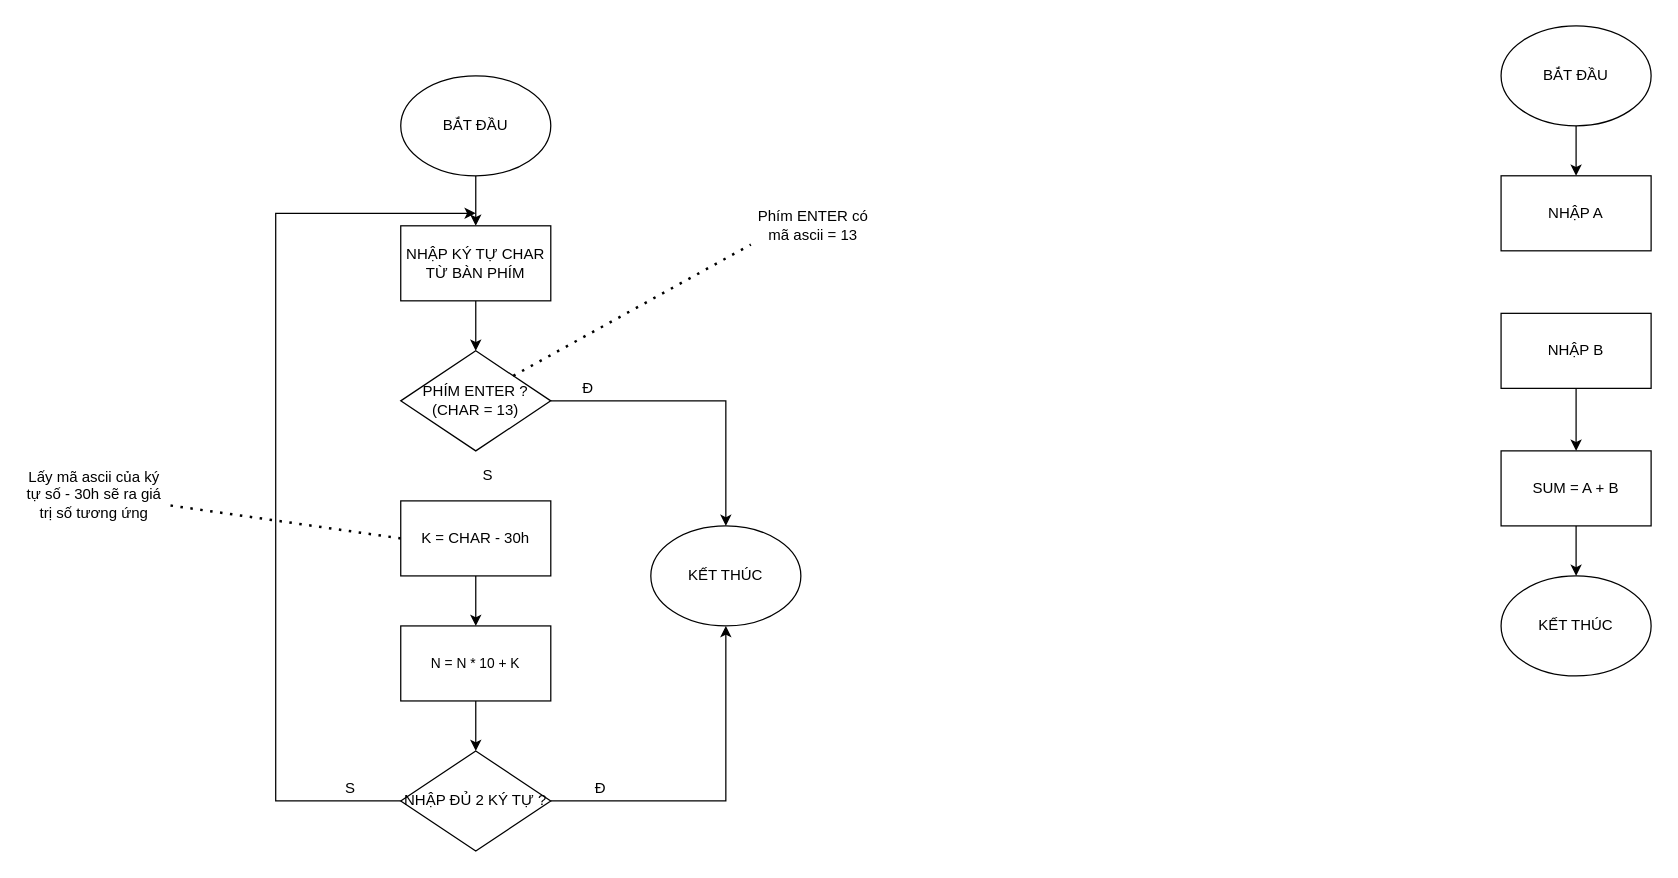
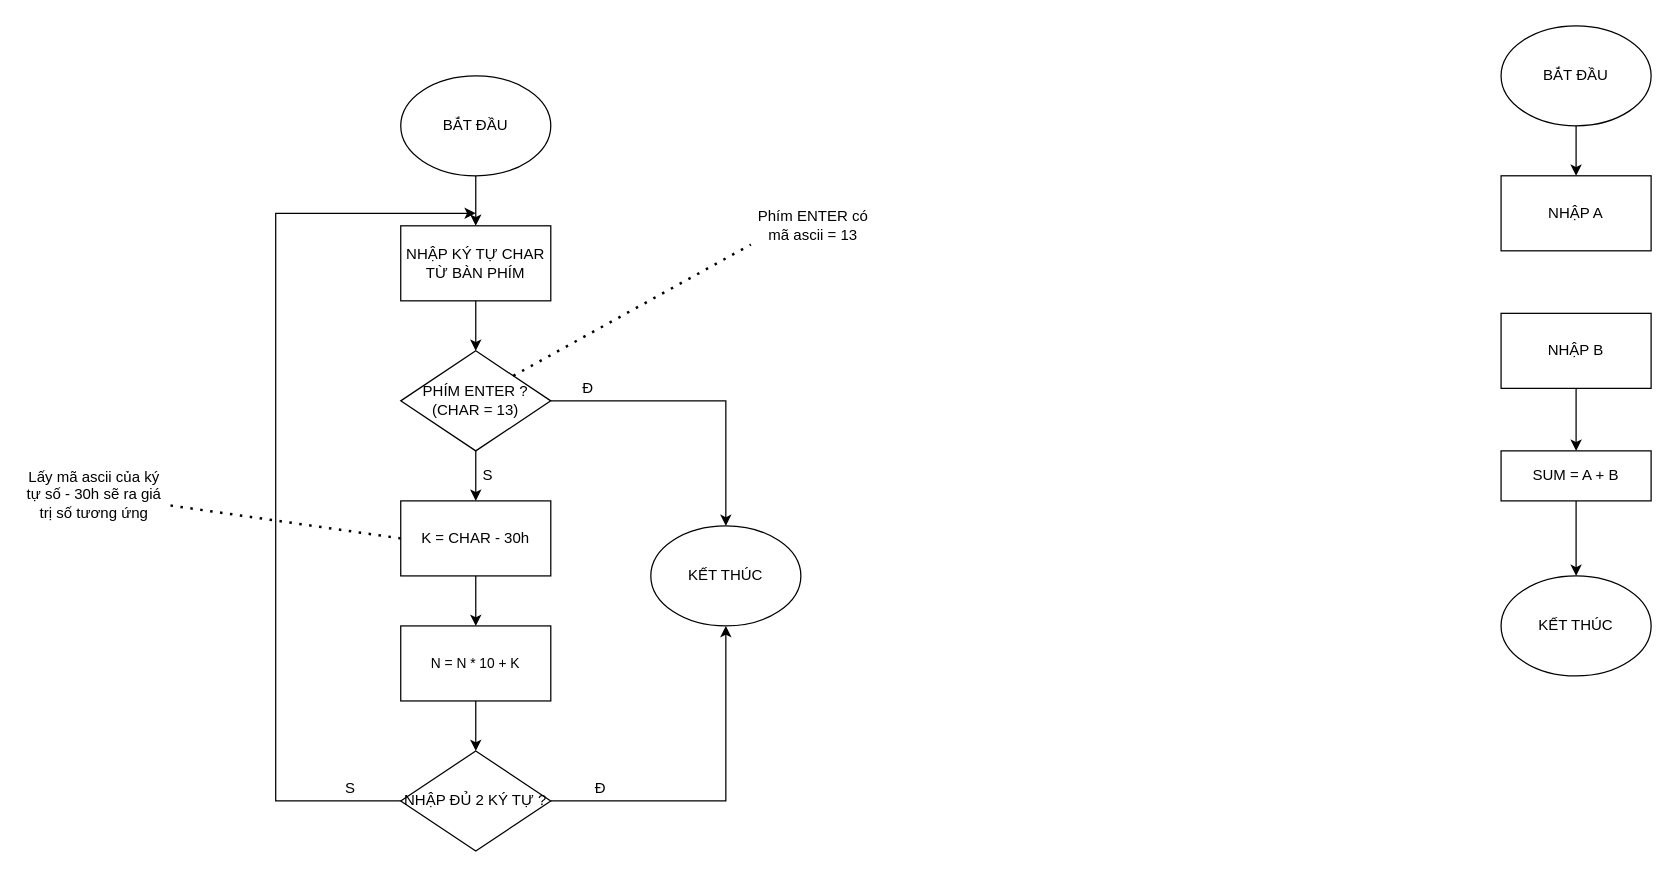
none -> (476, 472)
(1576, 488) -> (1576, 476)
